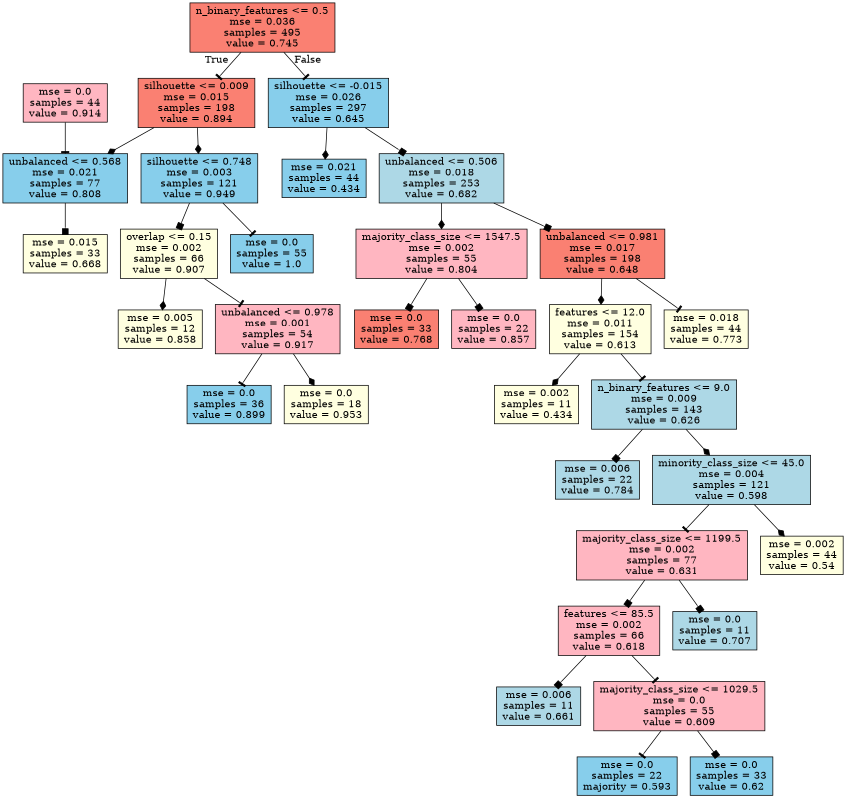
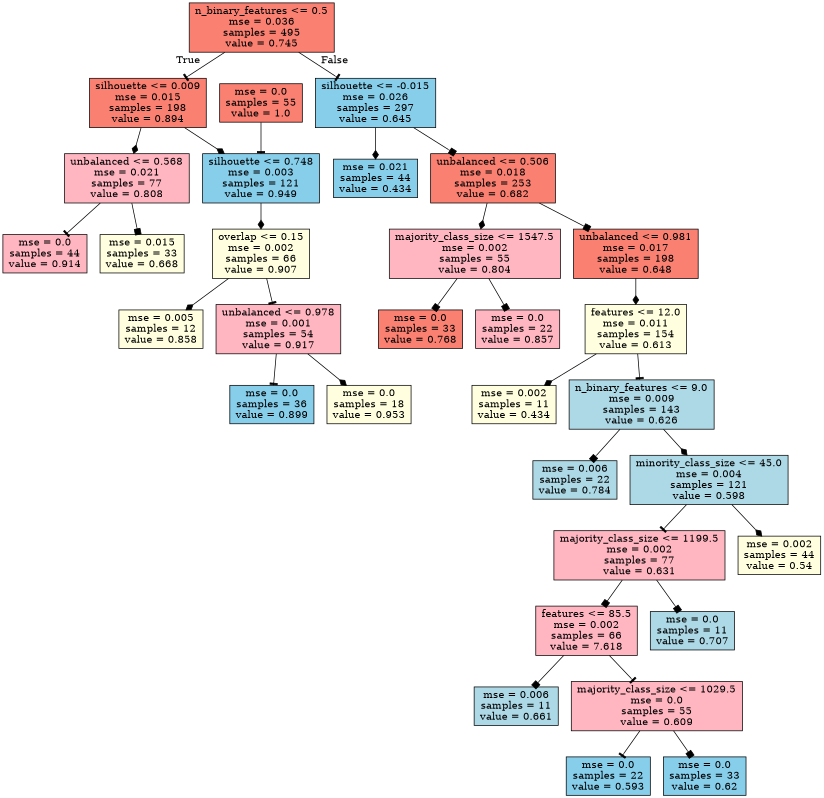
(65, 136) -> (84, 218)
(65, 178) -> (127, 178)
(442, 178) -> (493, 178)
(186, 213) -> (261, 212)
(237, 217) -> (261, 136)
(272, 254) -> (261, 103)
(706, 329) -> none
(609, 631) -> (587, 631)
(627, 776) -> (608, 776)
